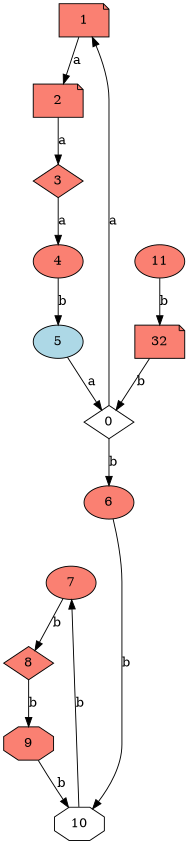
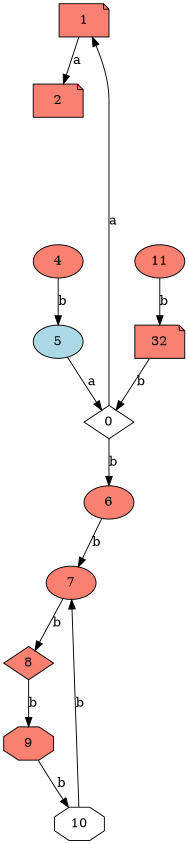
(58, 181) -> none
(122, 663) -> (92, 538)
